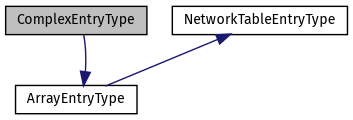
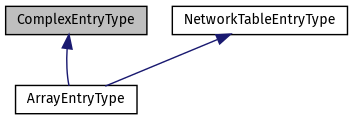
(86, 53) -> (67, 67)
